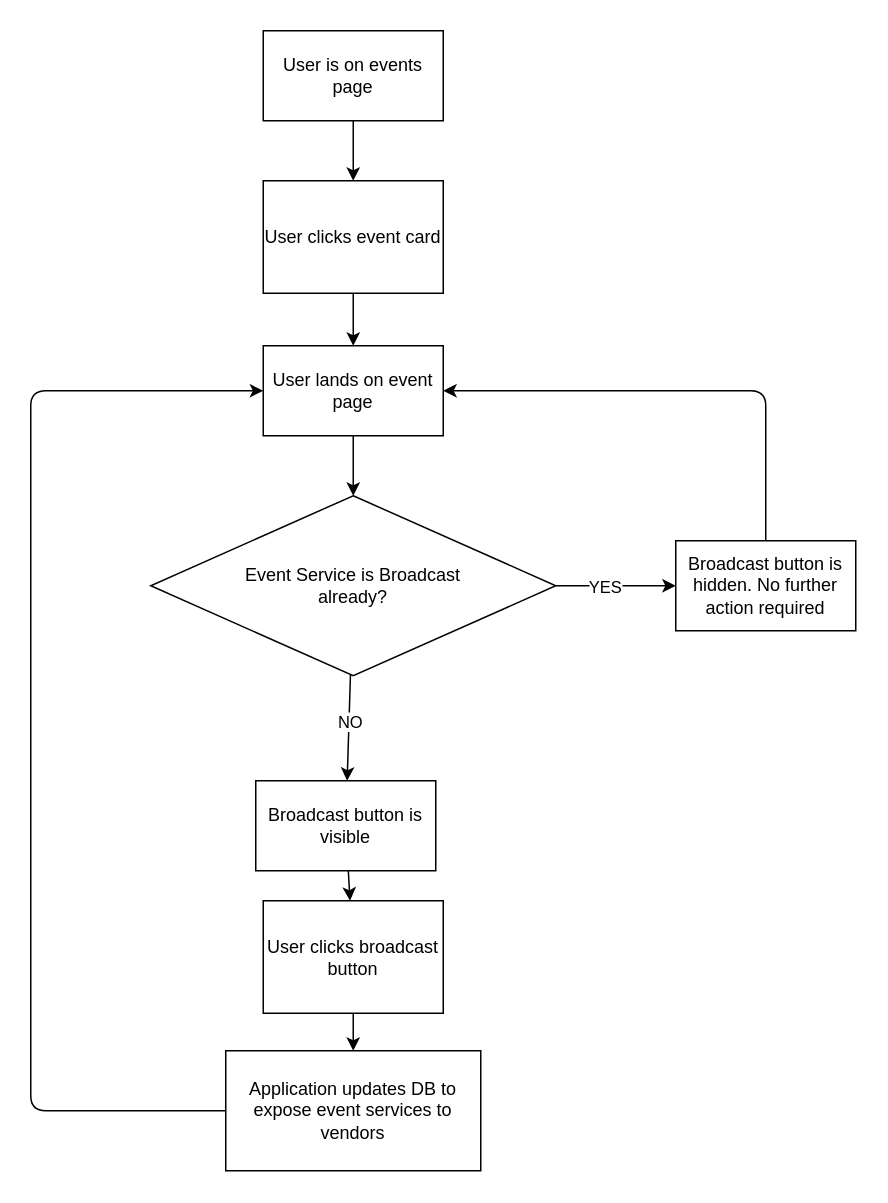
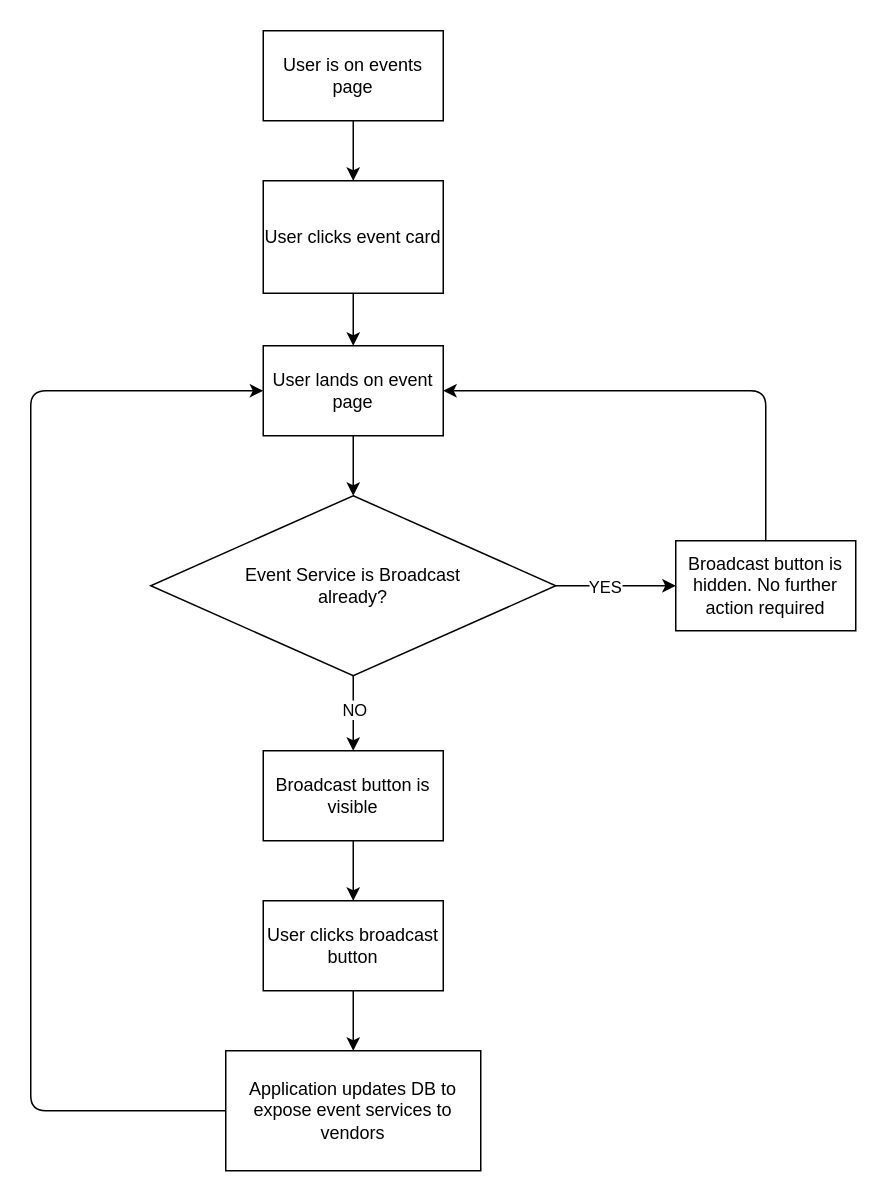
(346, 826) -> (353, 796)
(353, 957) -> (353, 946)
